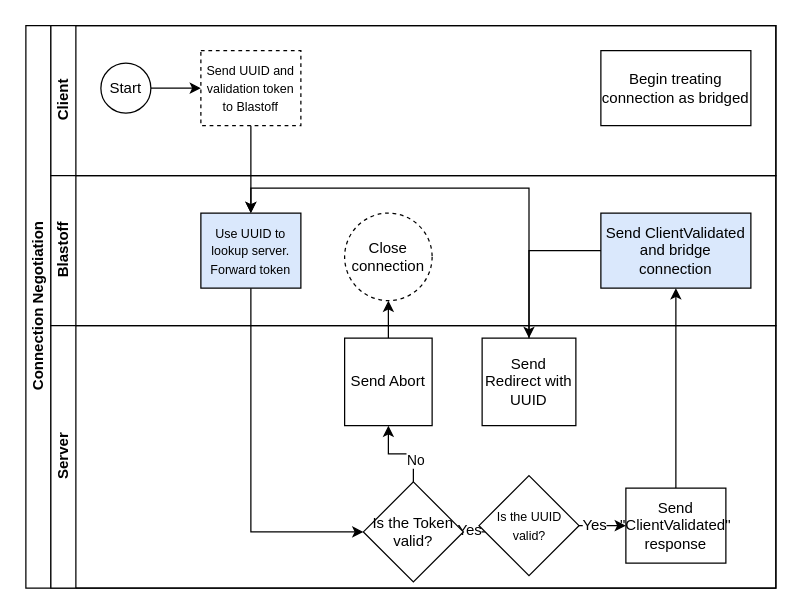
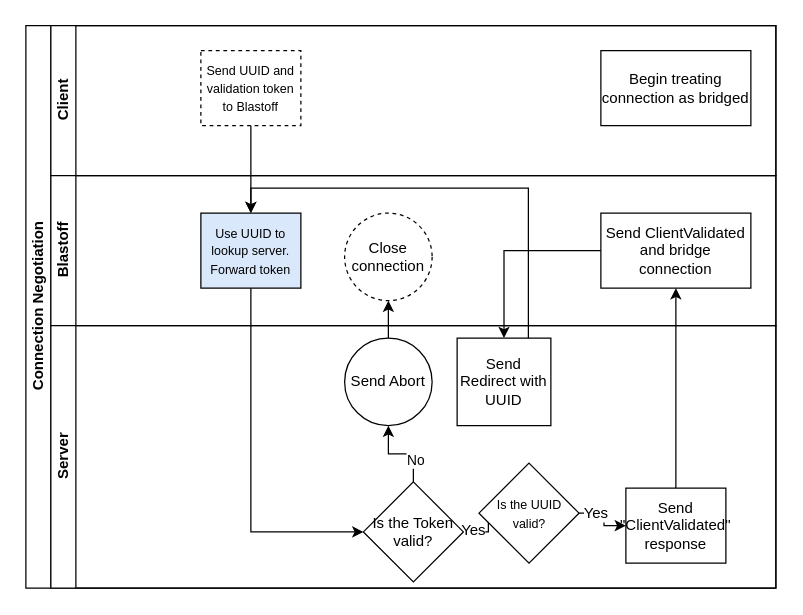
(126, 88) -> none
(172, 88) -> none
(676, 251) -> (676, 251)
(388, 382) -> (388, 382)
(529, 382) -> (504, 382)
(529, 526) -> (529, 513)
